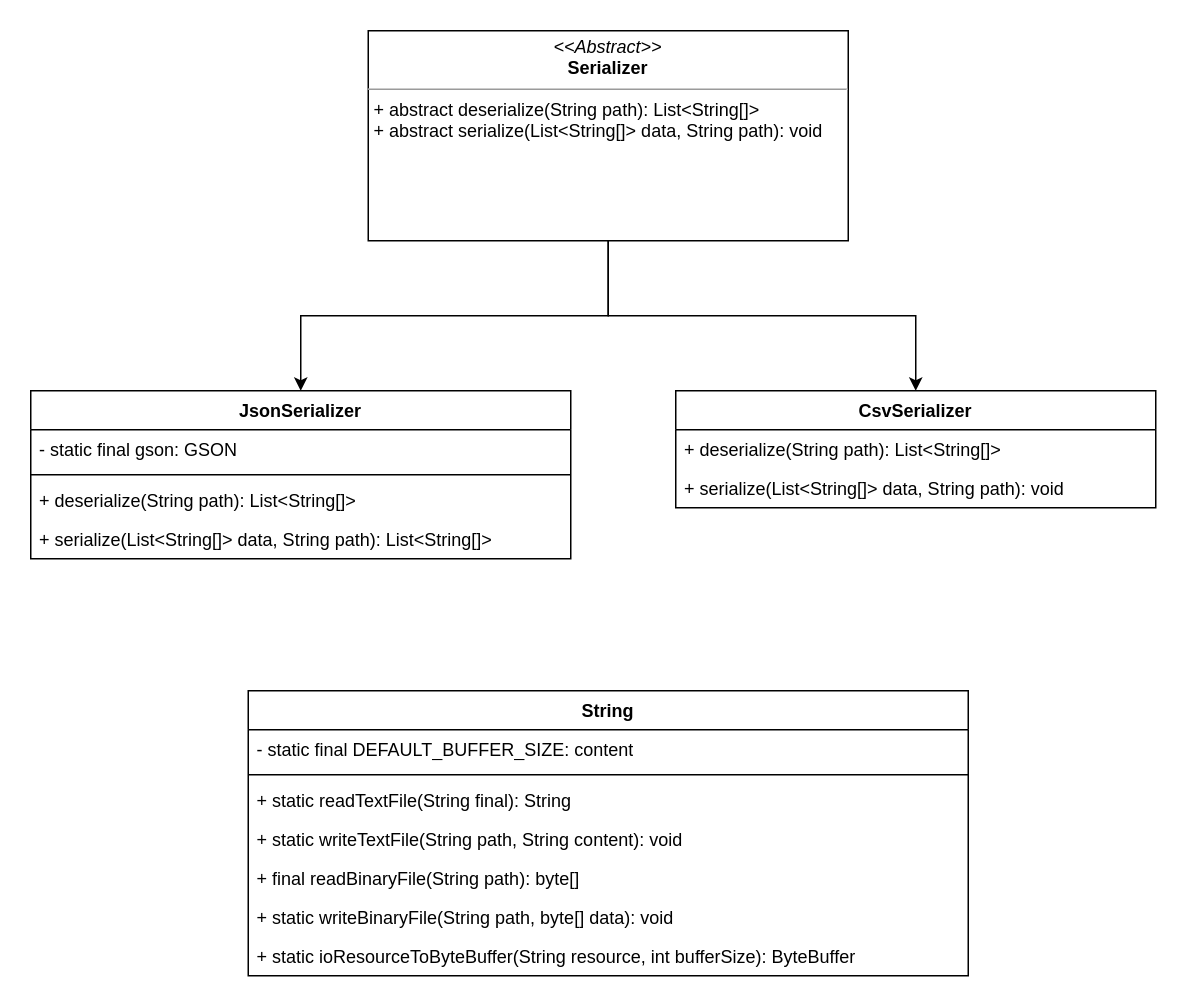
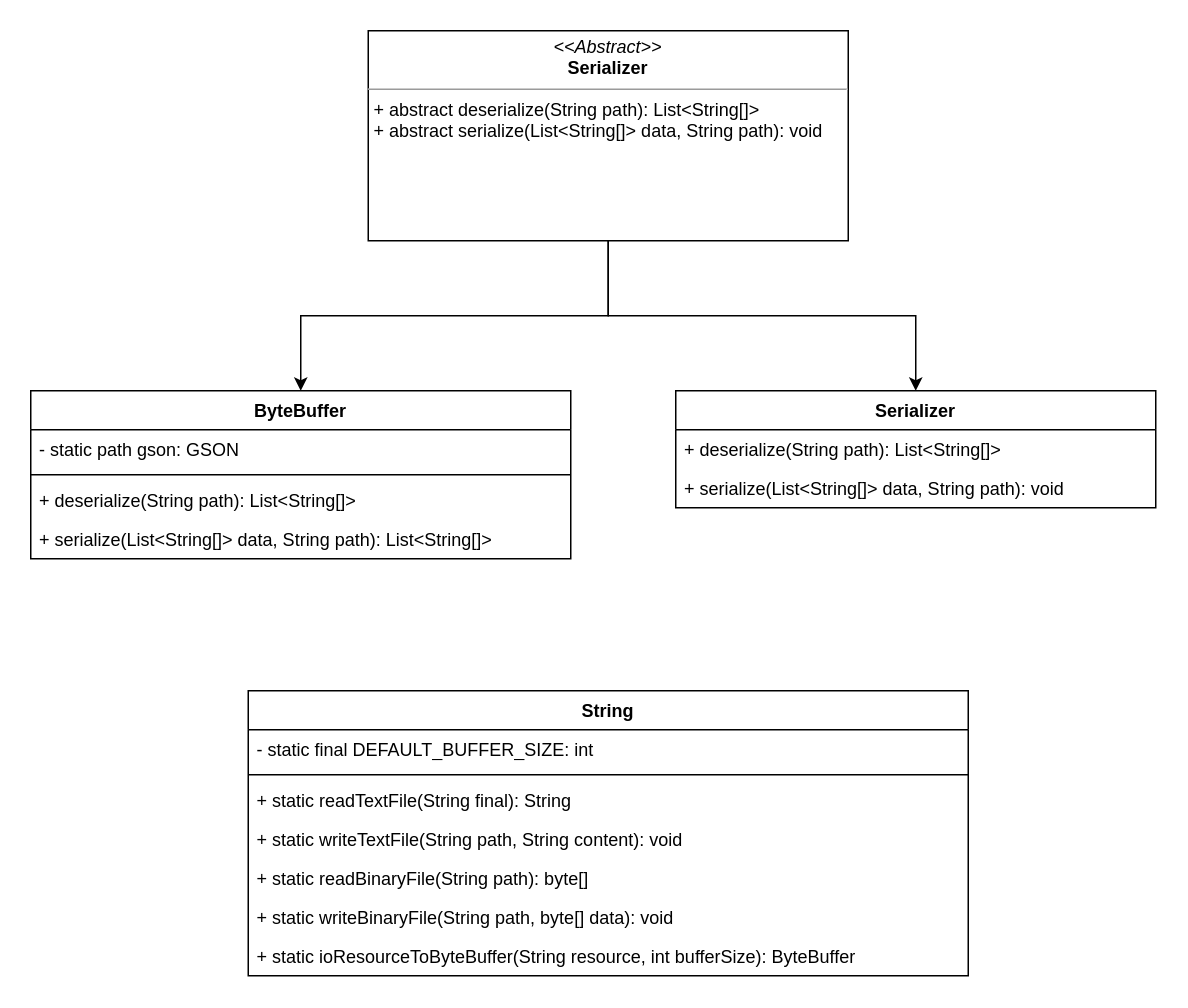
(301, 412) -> (301, 412)
(916, 412) -> (916, 412)
(147, 451) -> (147, 451)
(455, 751) -> (433, 751)
(448, 880) -> (456, 880)
